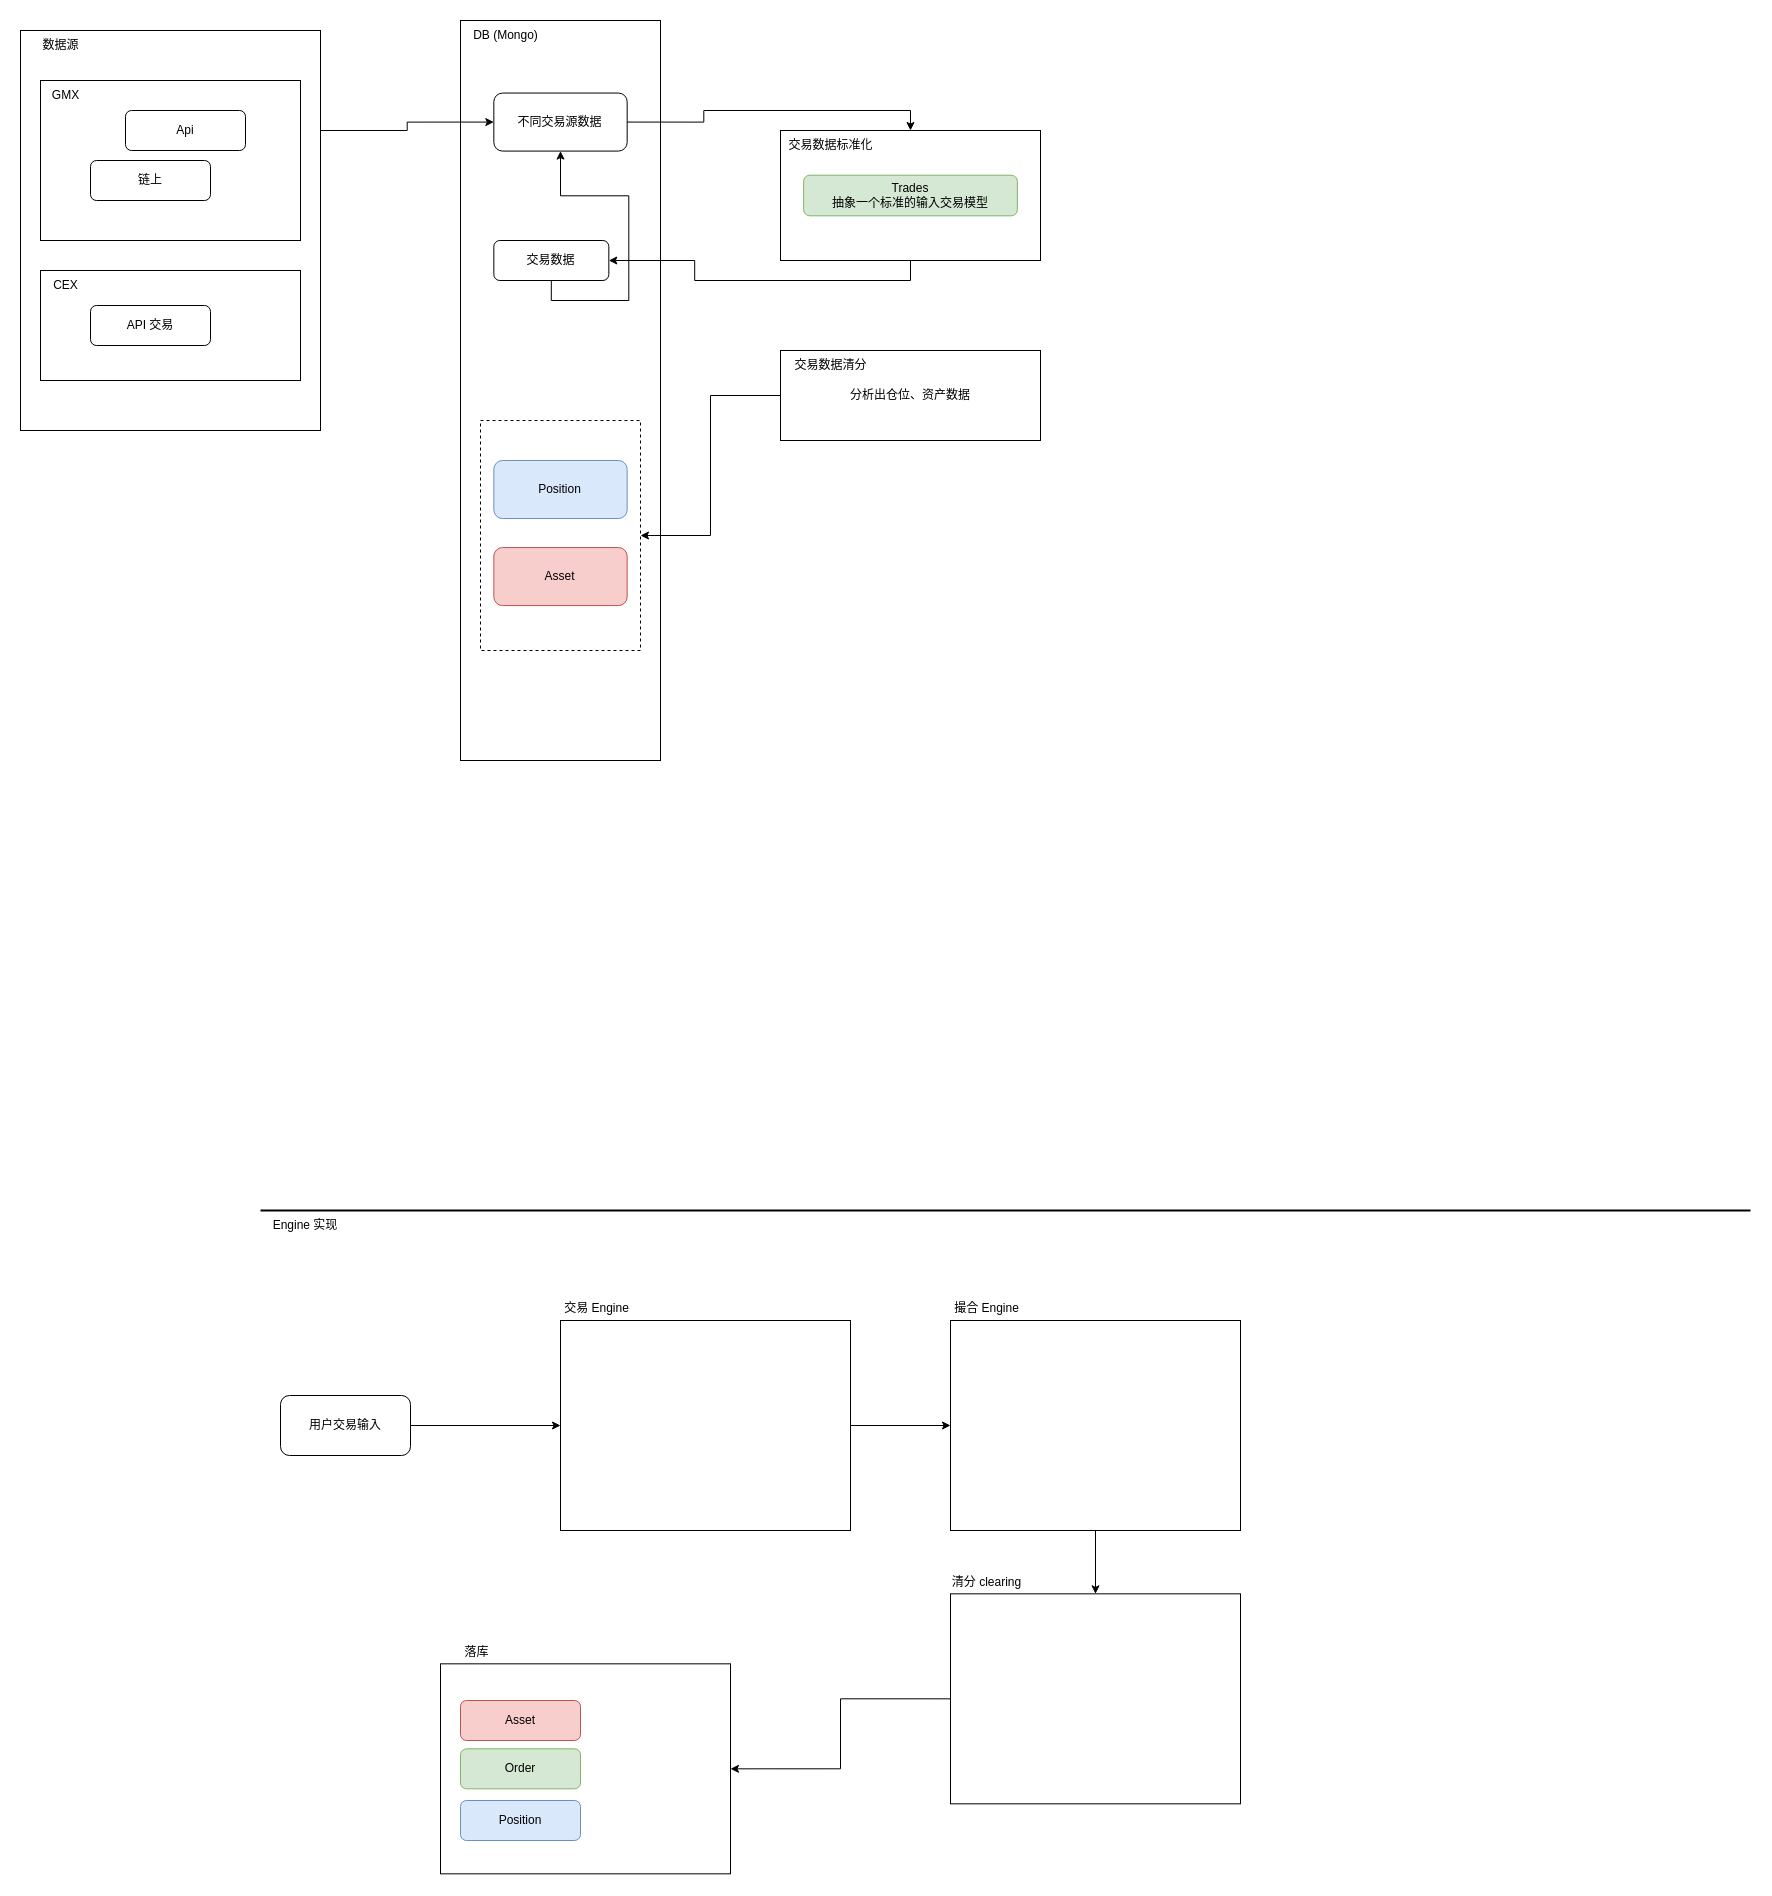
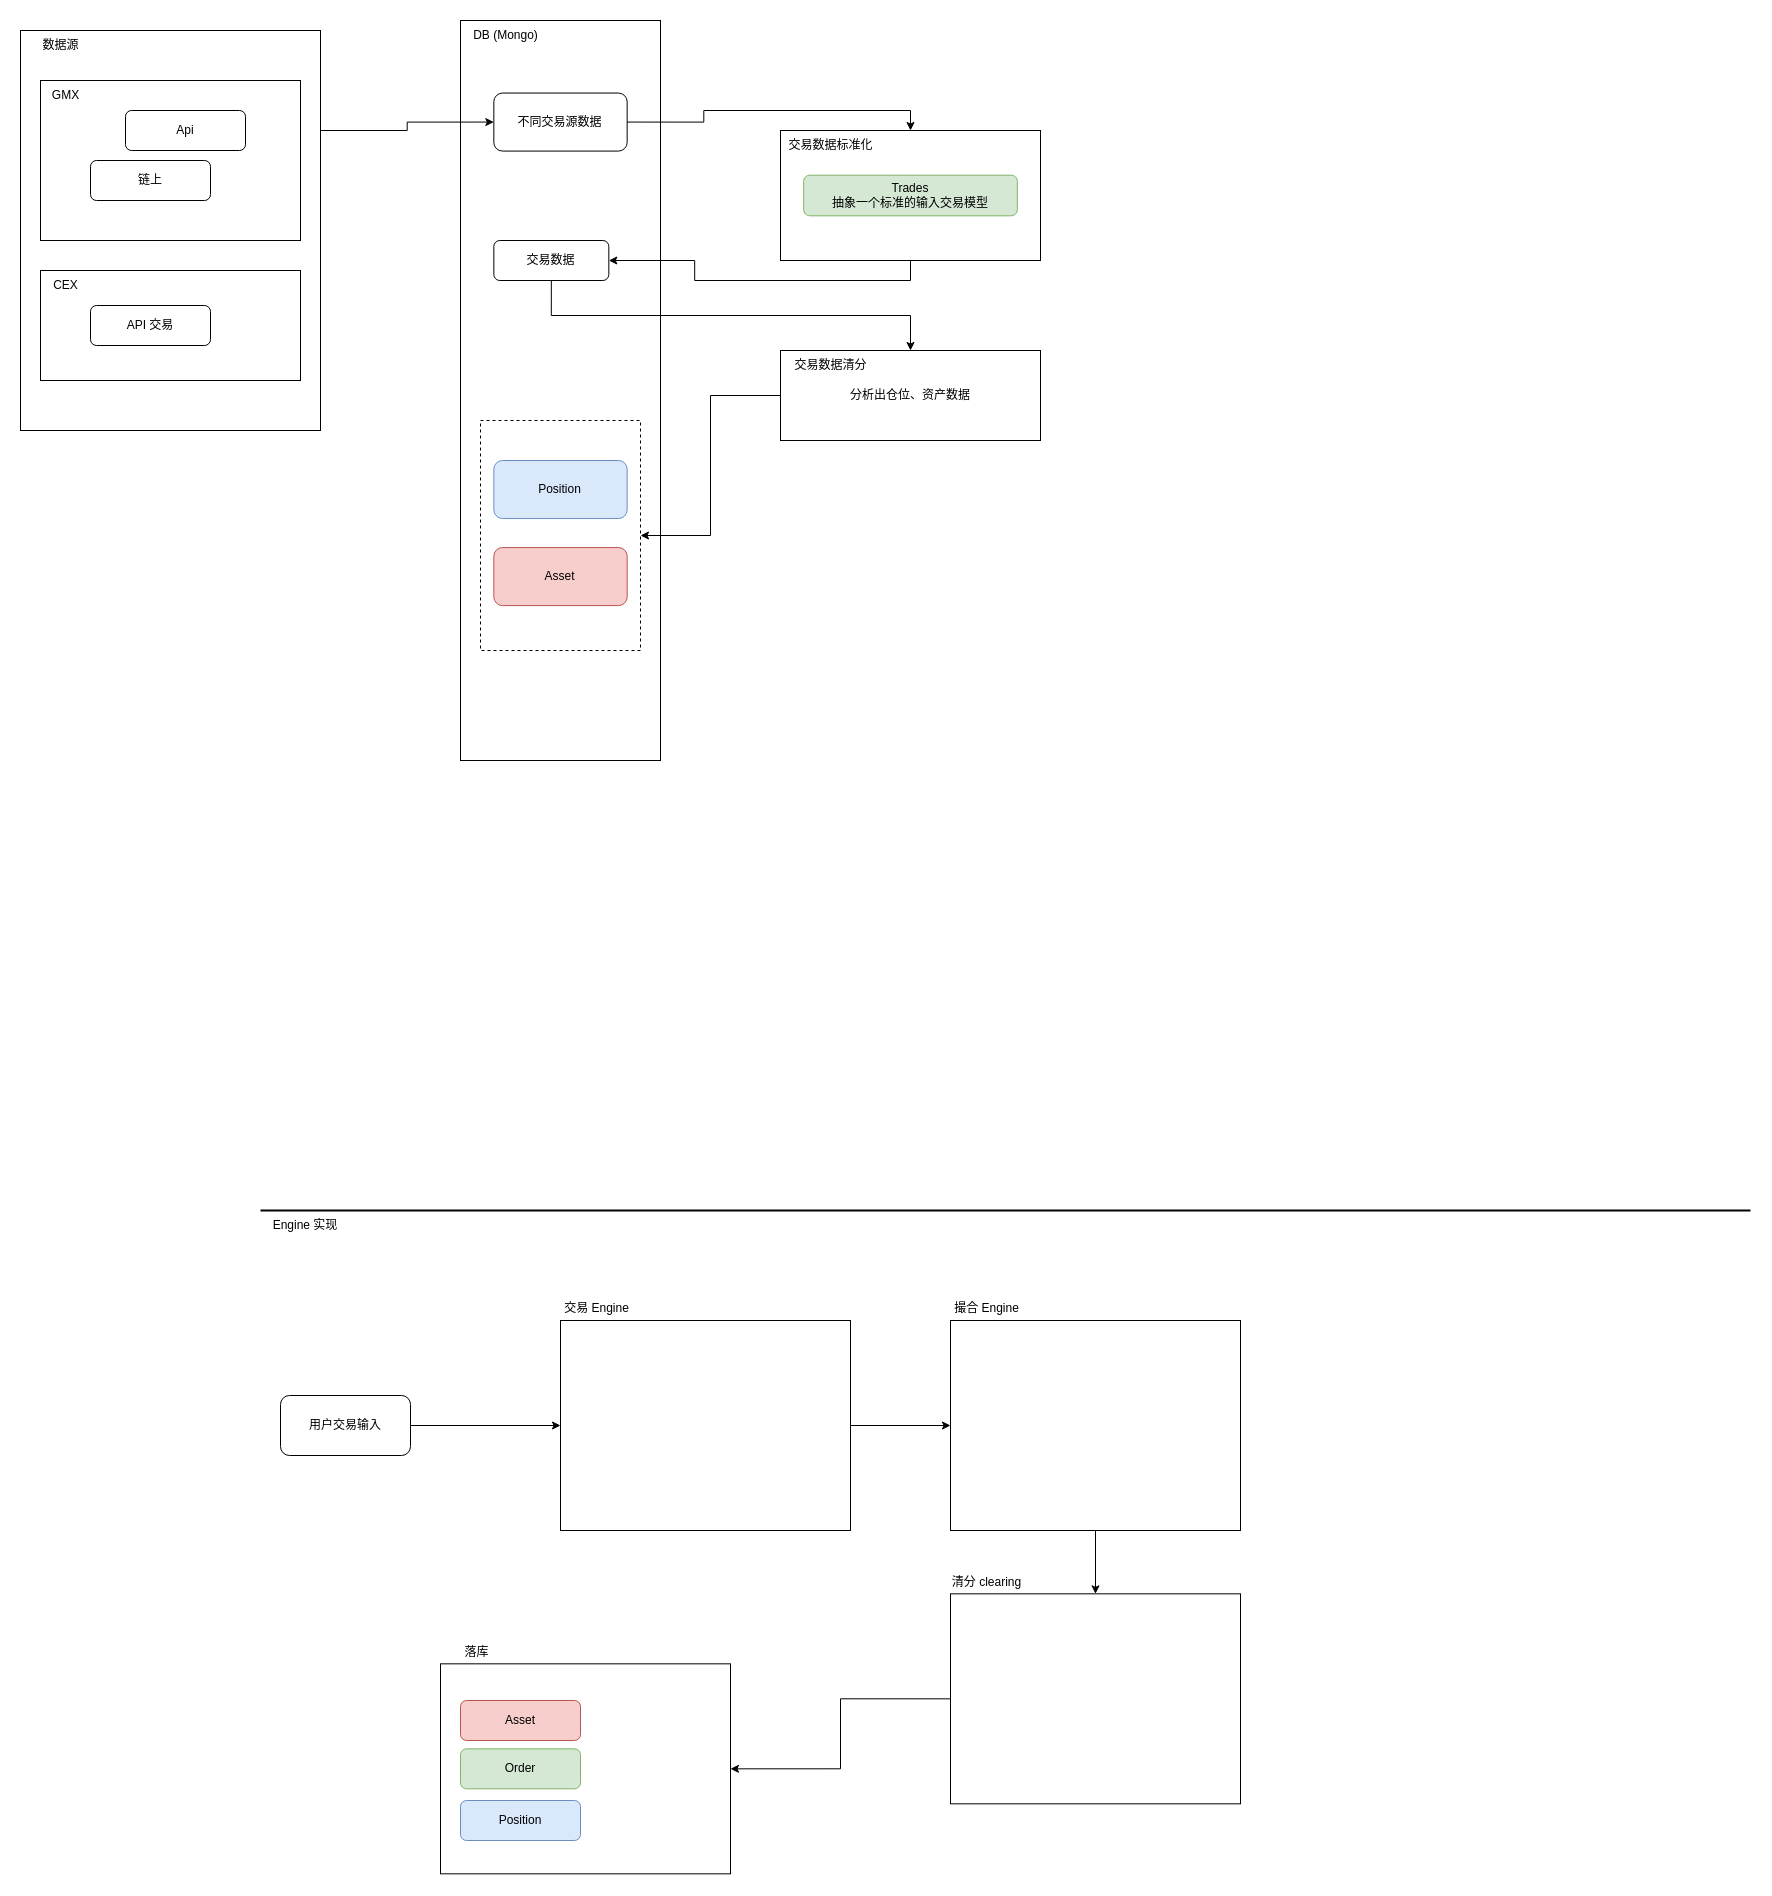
(629, 235) -> (735, 316)
